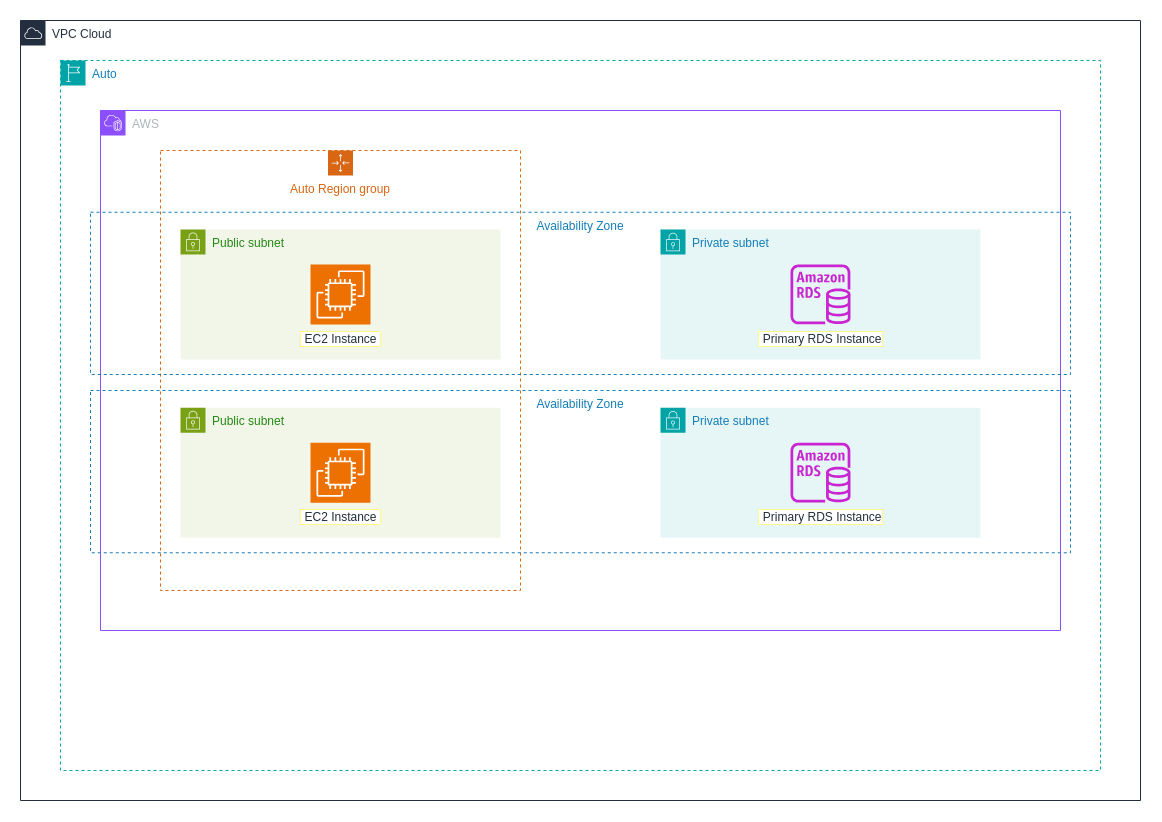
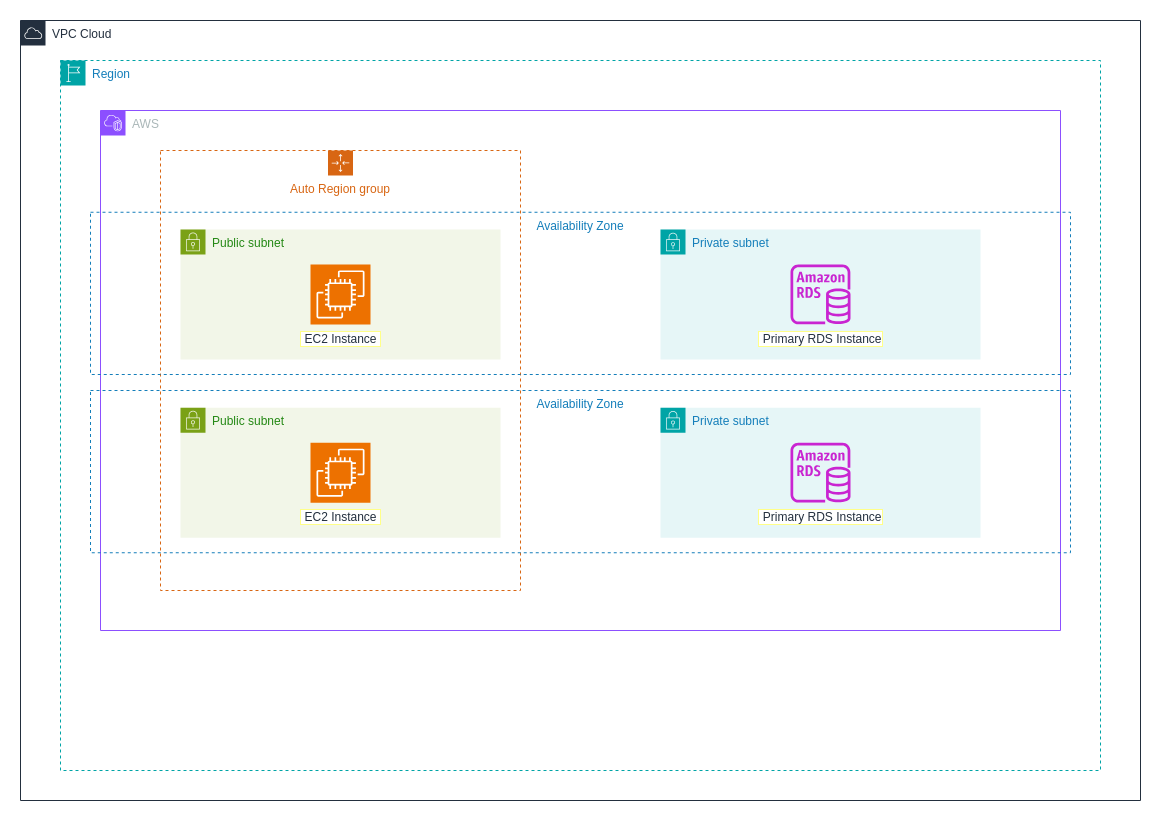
(106, 75) -> (111, 75)
